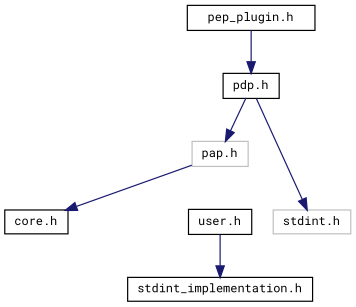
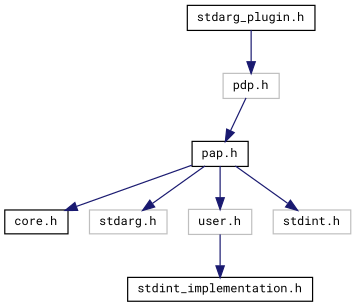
(251, 18) -> (251, 18)
(251, 86) -> (251, 86)
(279, 149) -> (261, 185)
(220, 154) -> (220, 154)
none -> (220, 182)
none -> (128, 222)
(220, 222) -> (220, 222)
